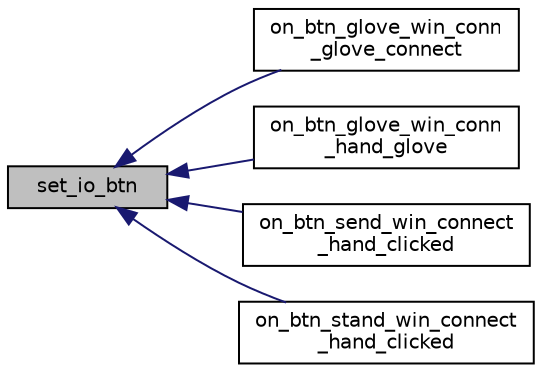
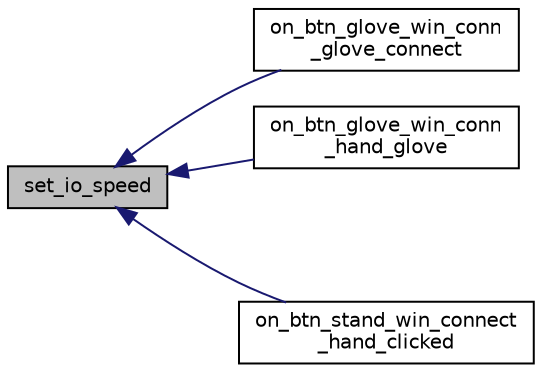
(88, 187) -> (88, 187)
(386, 235) -> none
